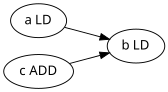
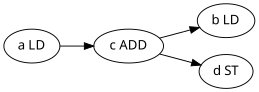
(82, 32) -> (72, 46)
none -> (226, 71)
